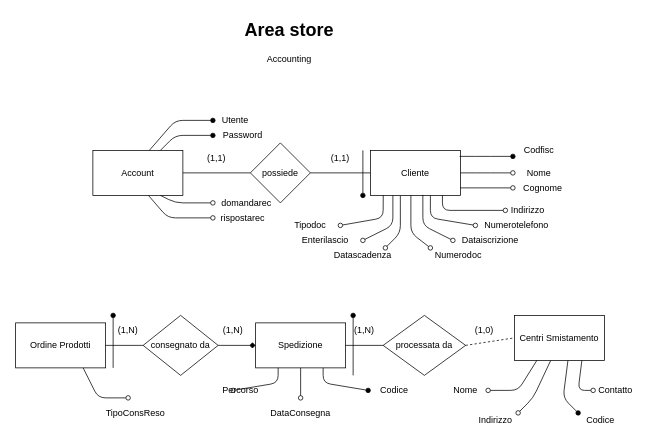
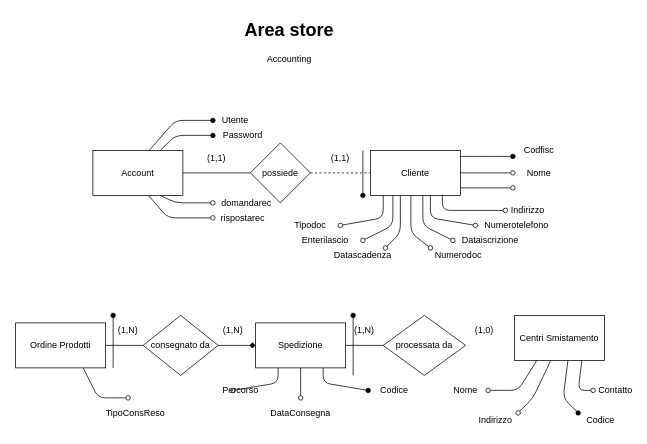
(340, 173) -> (340, 173)
(543, 188) -> none
(489, 342) -> none
